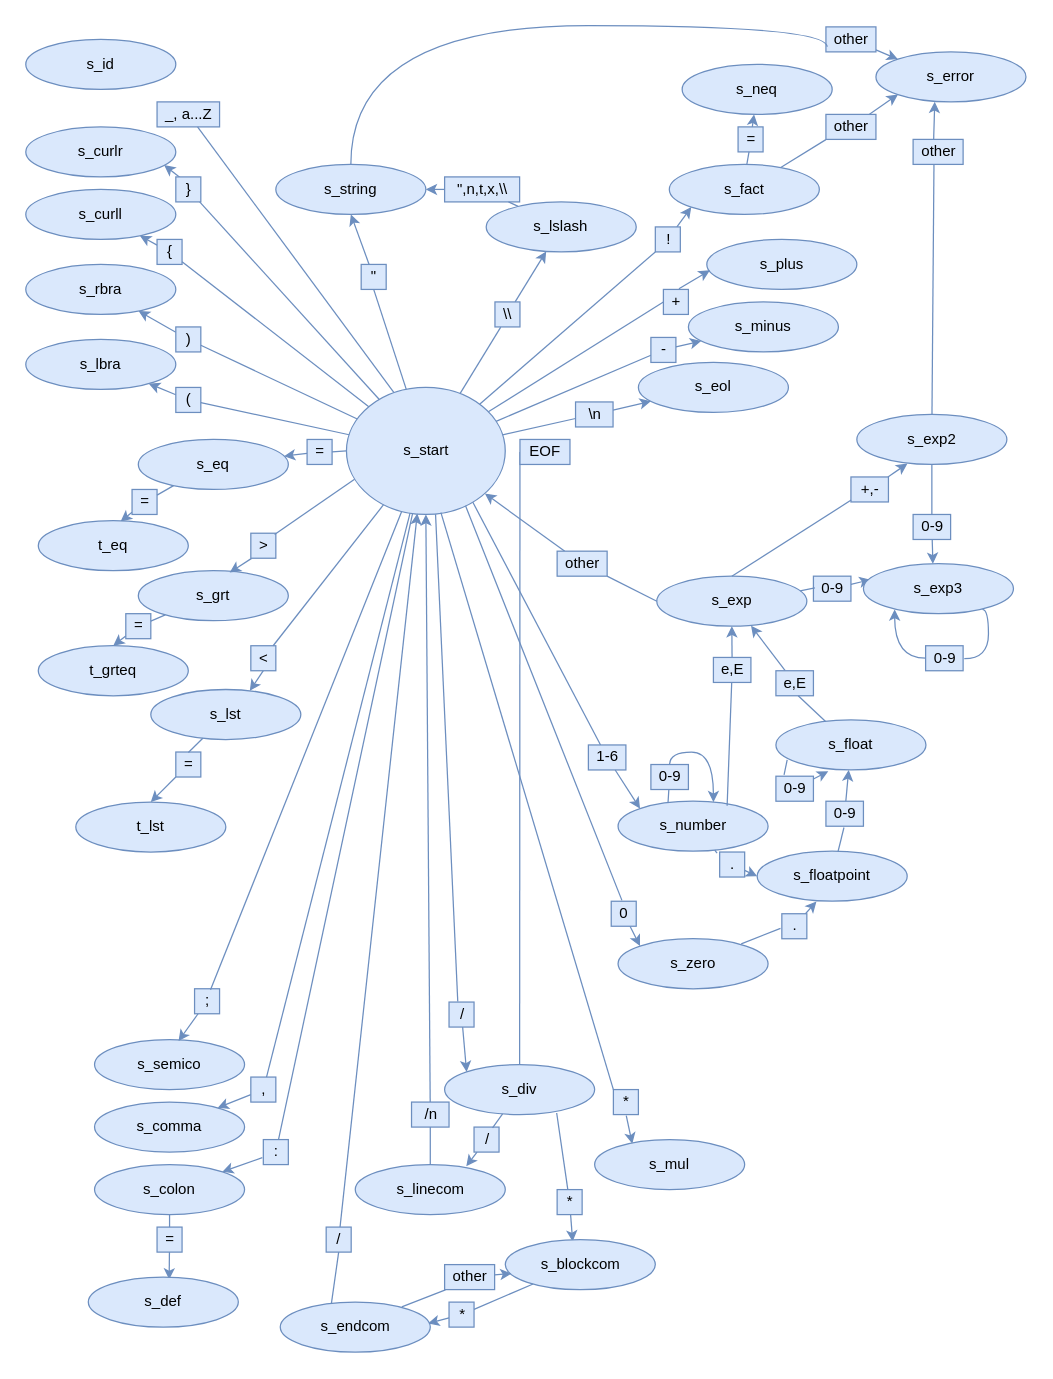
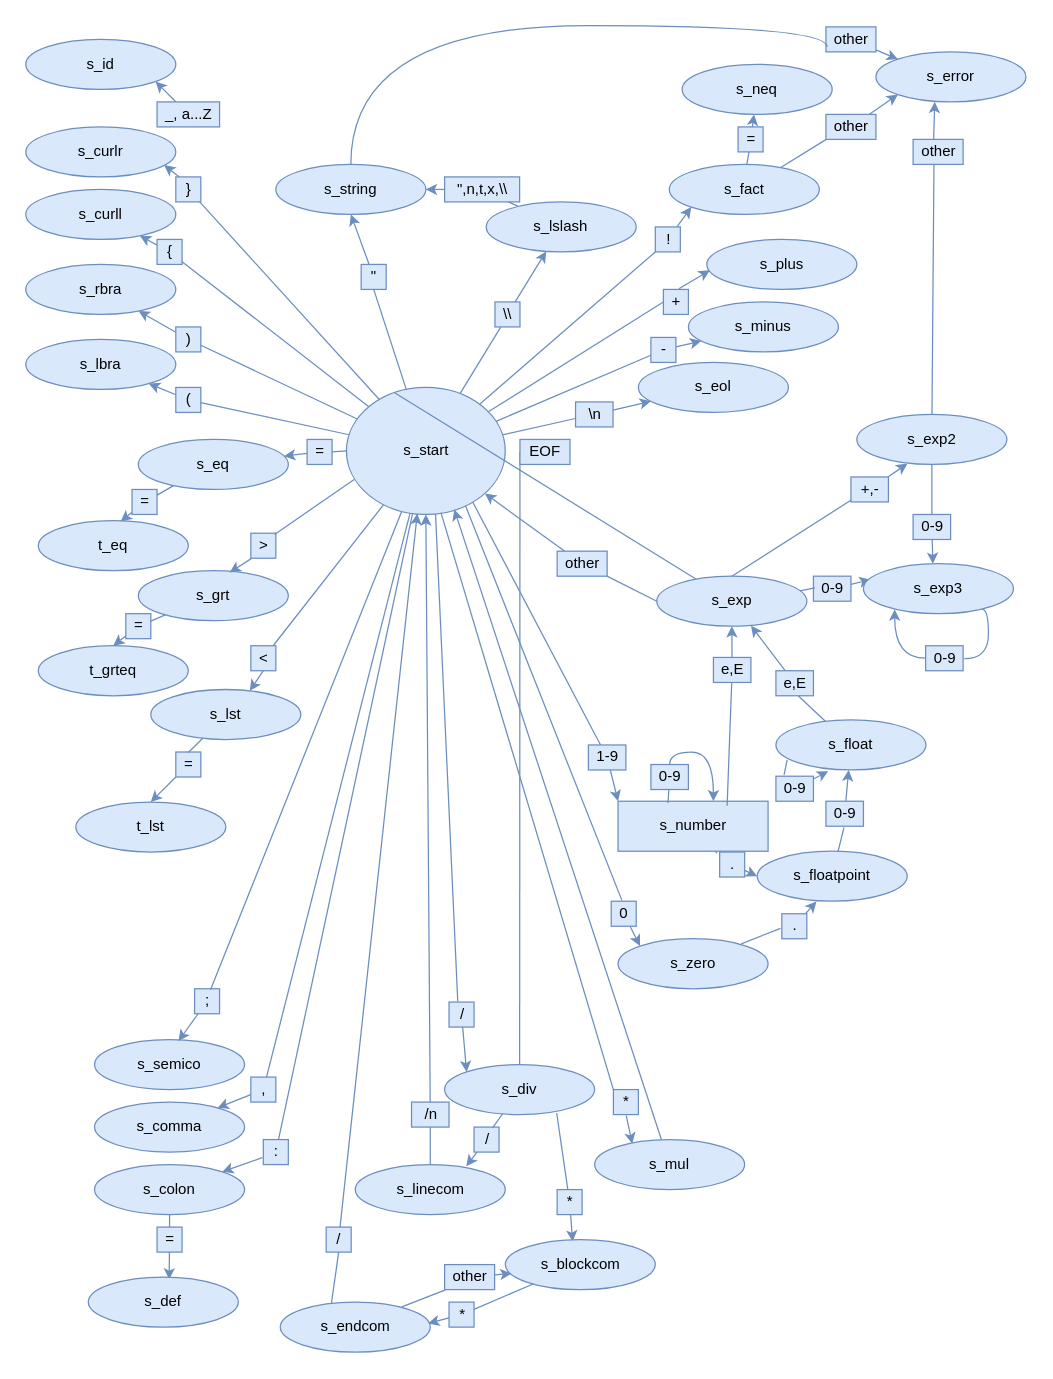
none -> (168, 95)
(296, 260) -> (544, 485)
(608, 757) -> (608, 757)
(693, 826) -> (693, 826)
none -> (592, 928)
